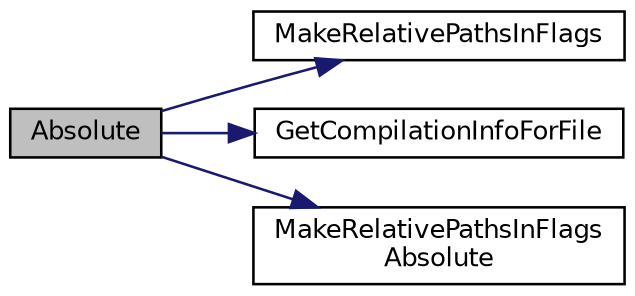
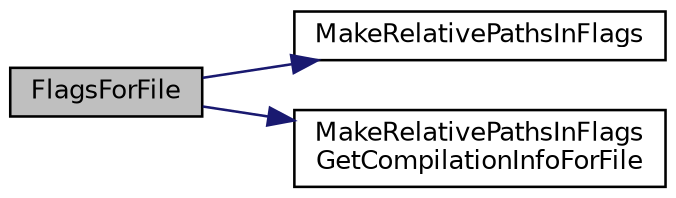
(86, 133) -> (106, 92)
(439, 133) -> none
(439, 246) -> (480, 148)
